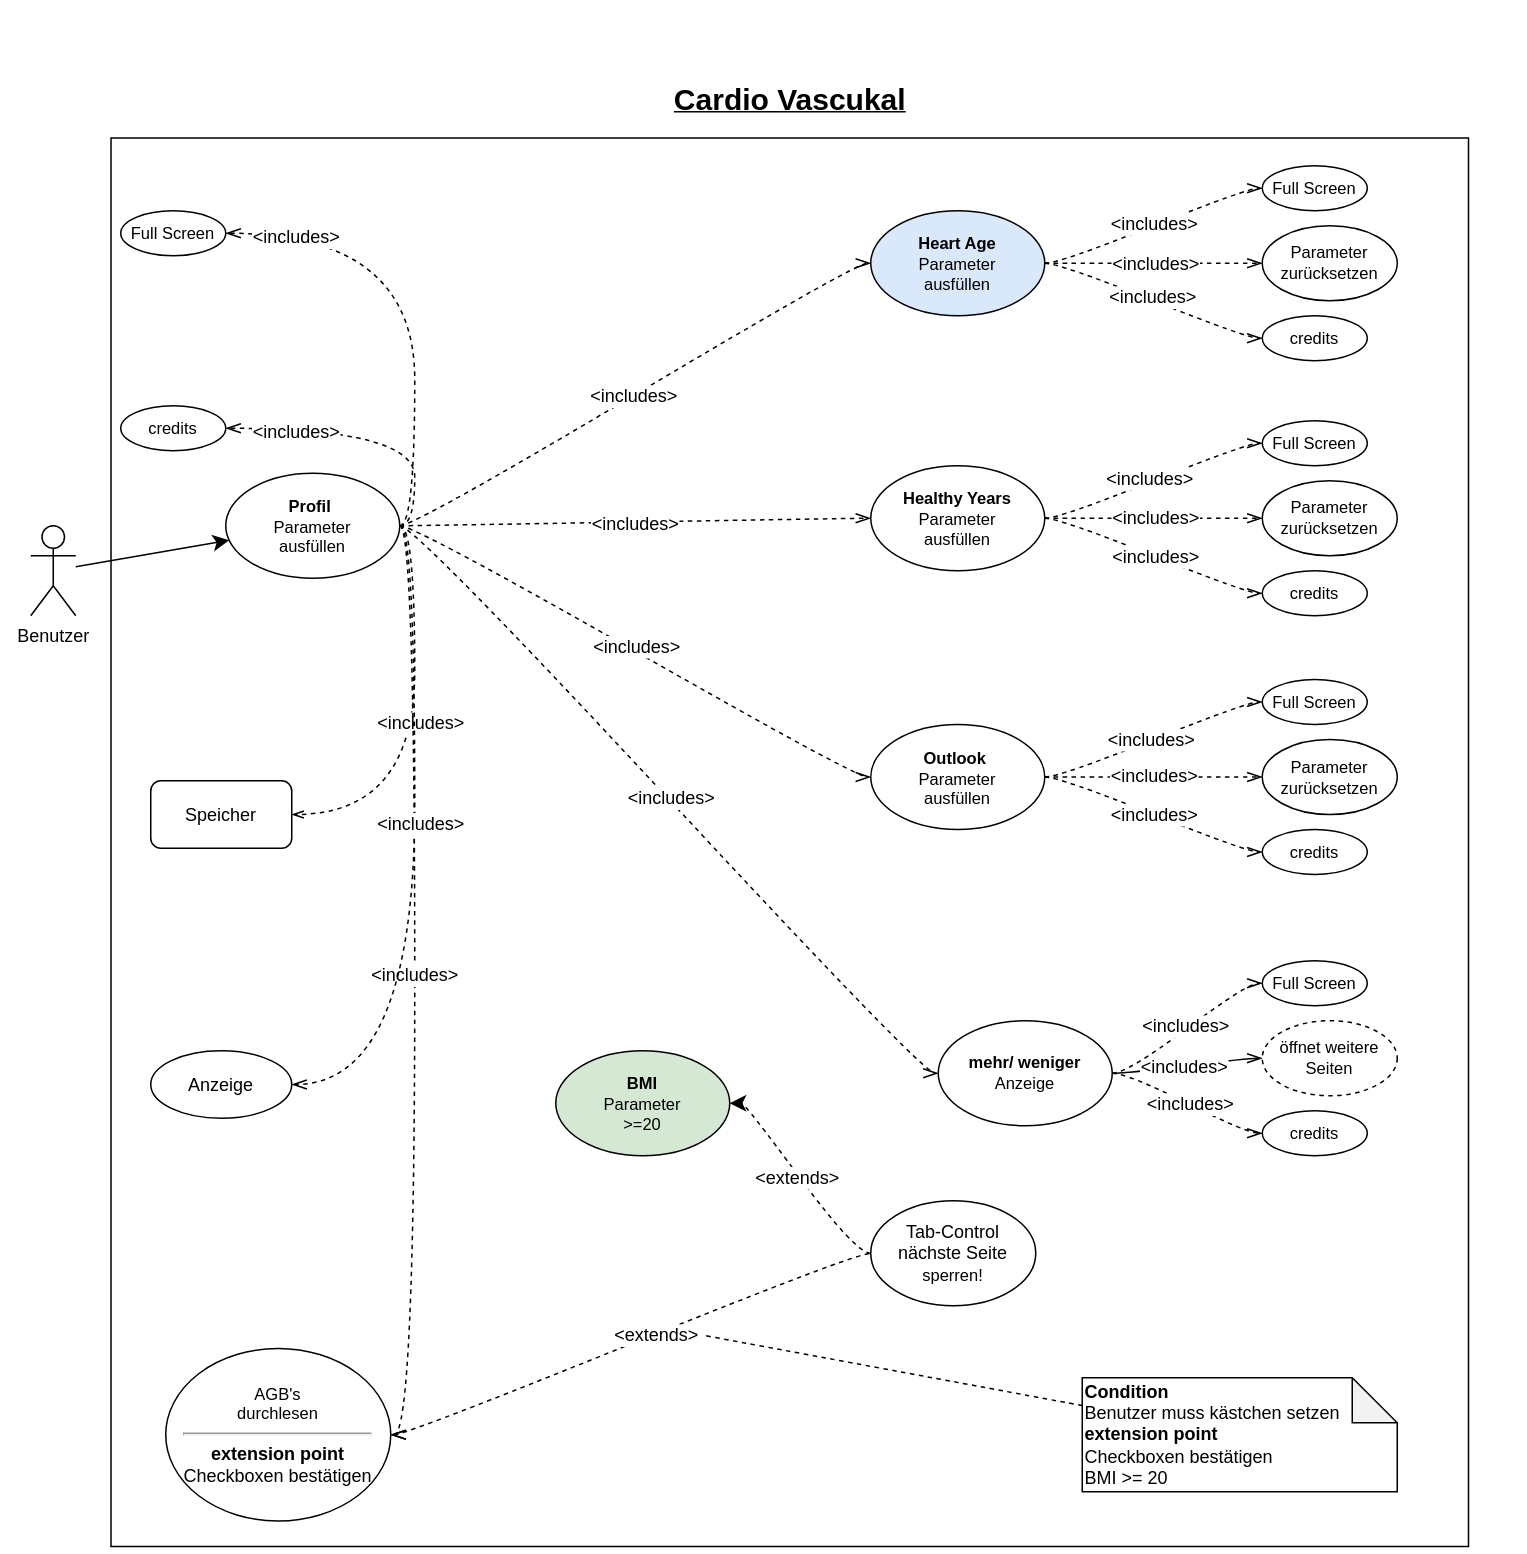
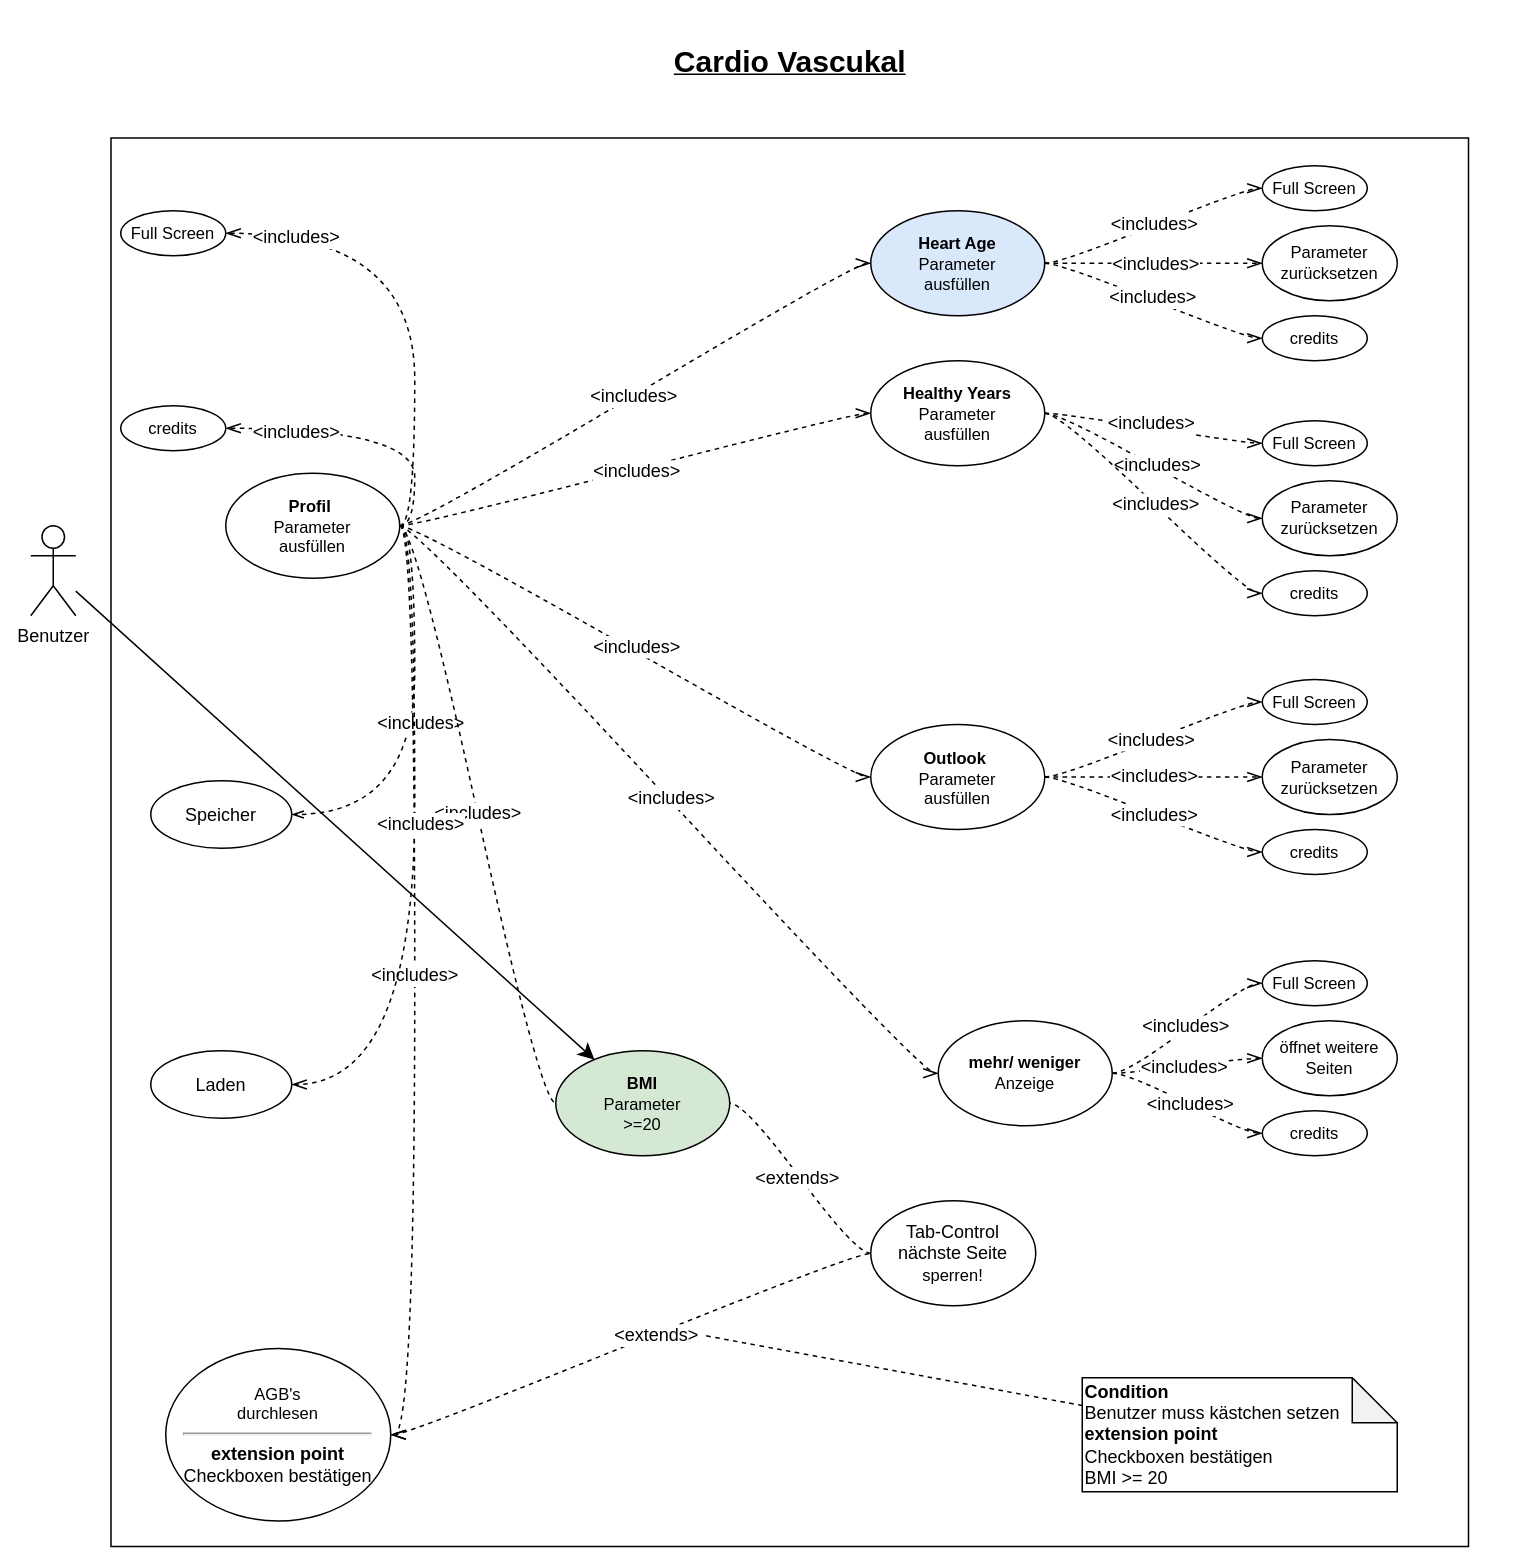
(790, 98) -> (790, 61)
(958, 518) -> (958, 413)
(147, 554) -> (243, 742)
(221, 815) -> (221, 815)
none -> (510, 955)
(1330, 1058) -> (1330, 1058)
(1243, 1059) -> (1243, 1059)
(221, 1085) -> (221, 1085)
(761, 1126) -> (756, 1124)
